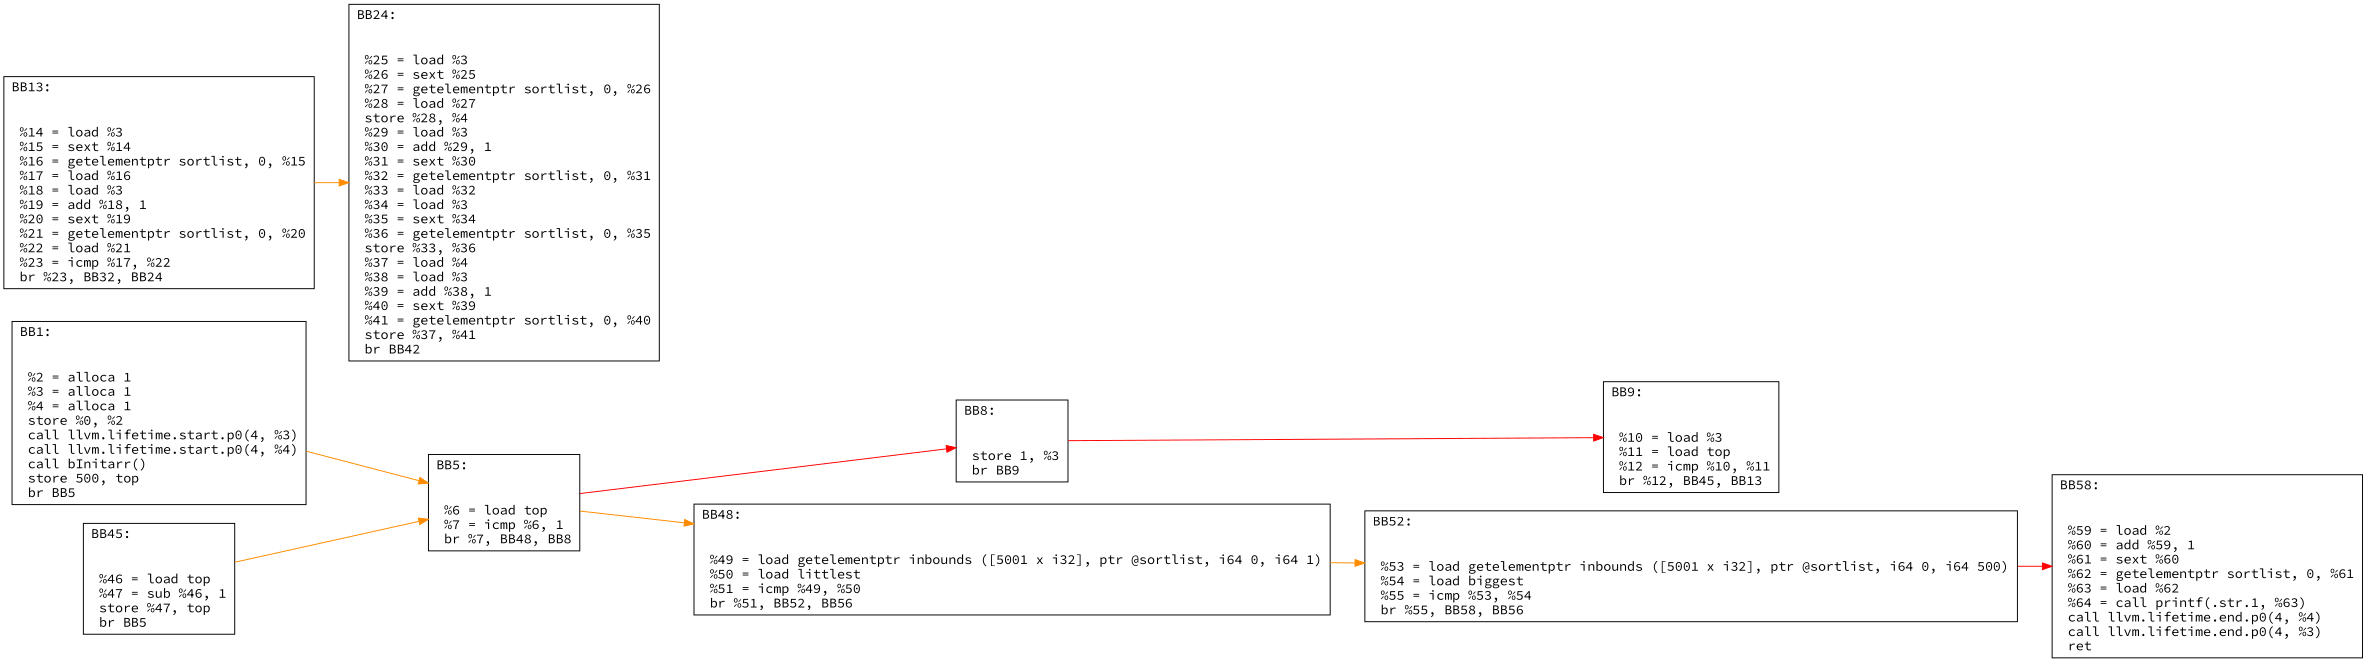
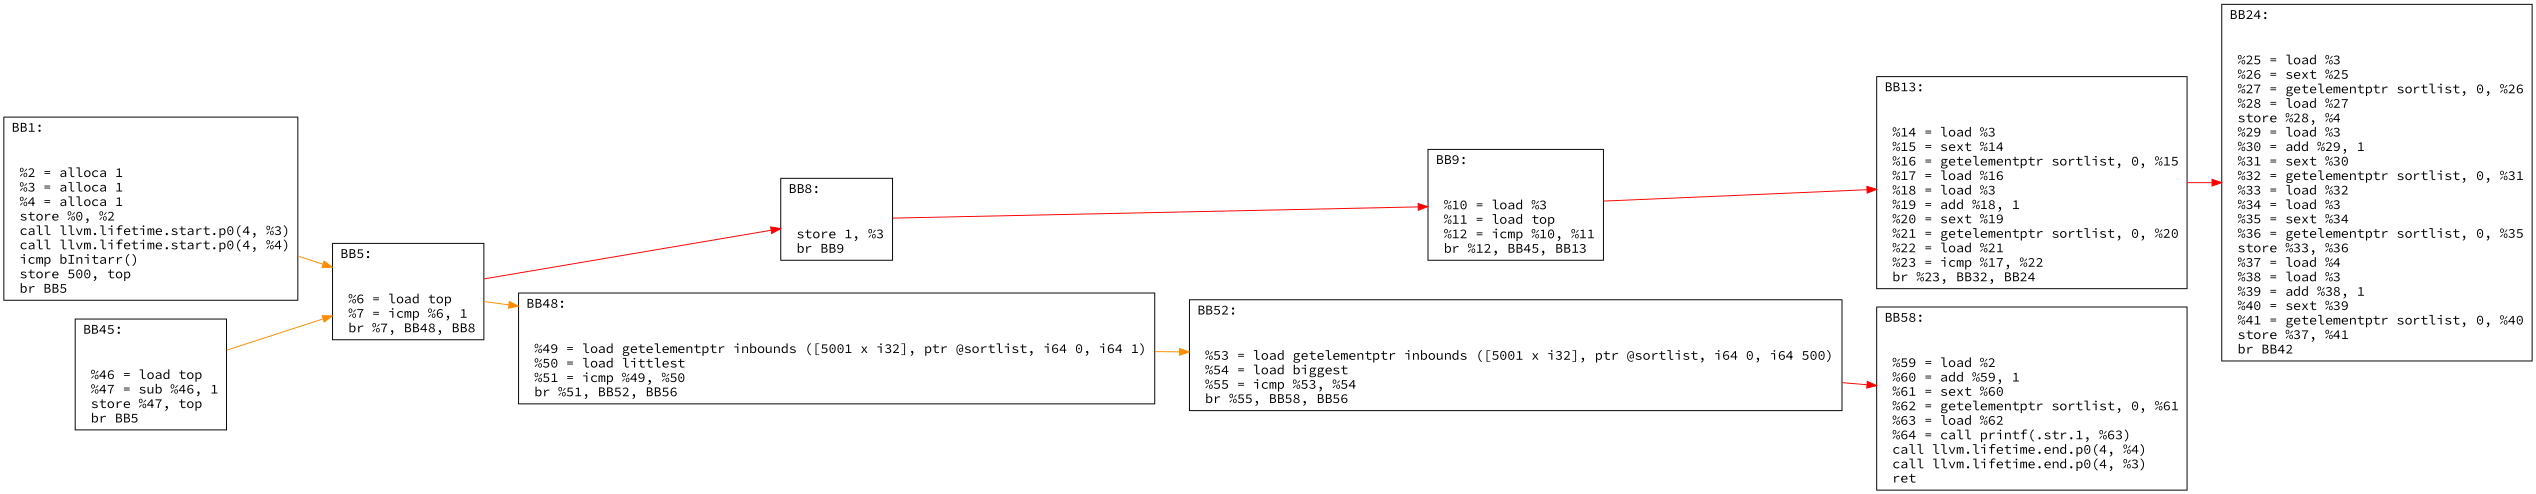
(327, 183) -> (2199, 183)
none -> (1735, 195)
(84, 464) -> (76, 260)
